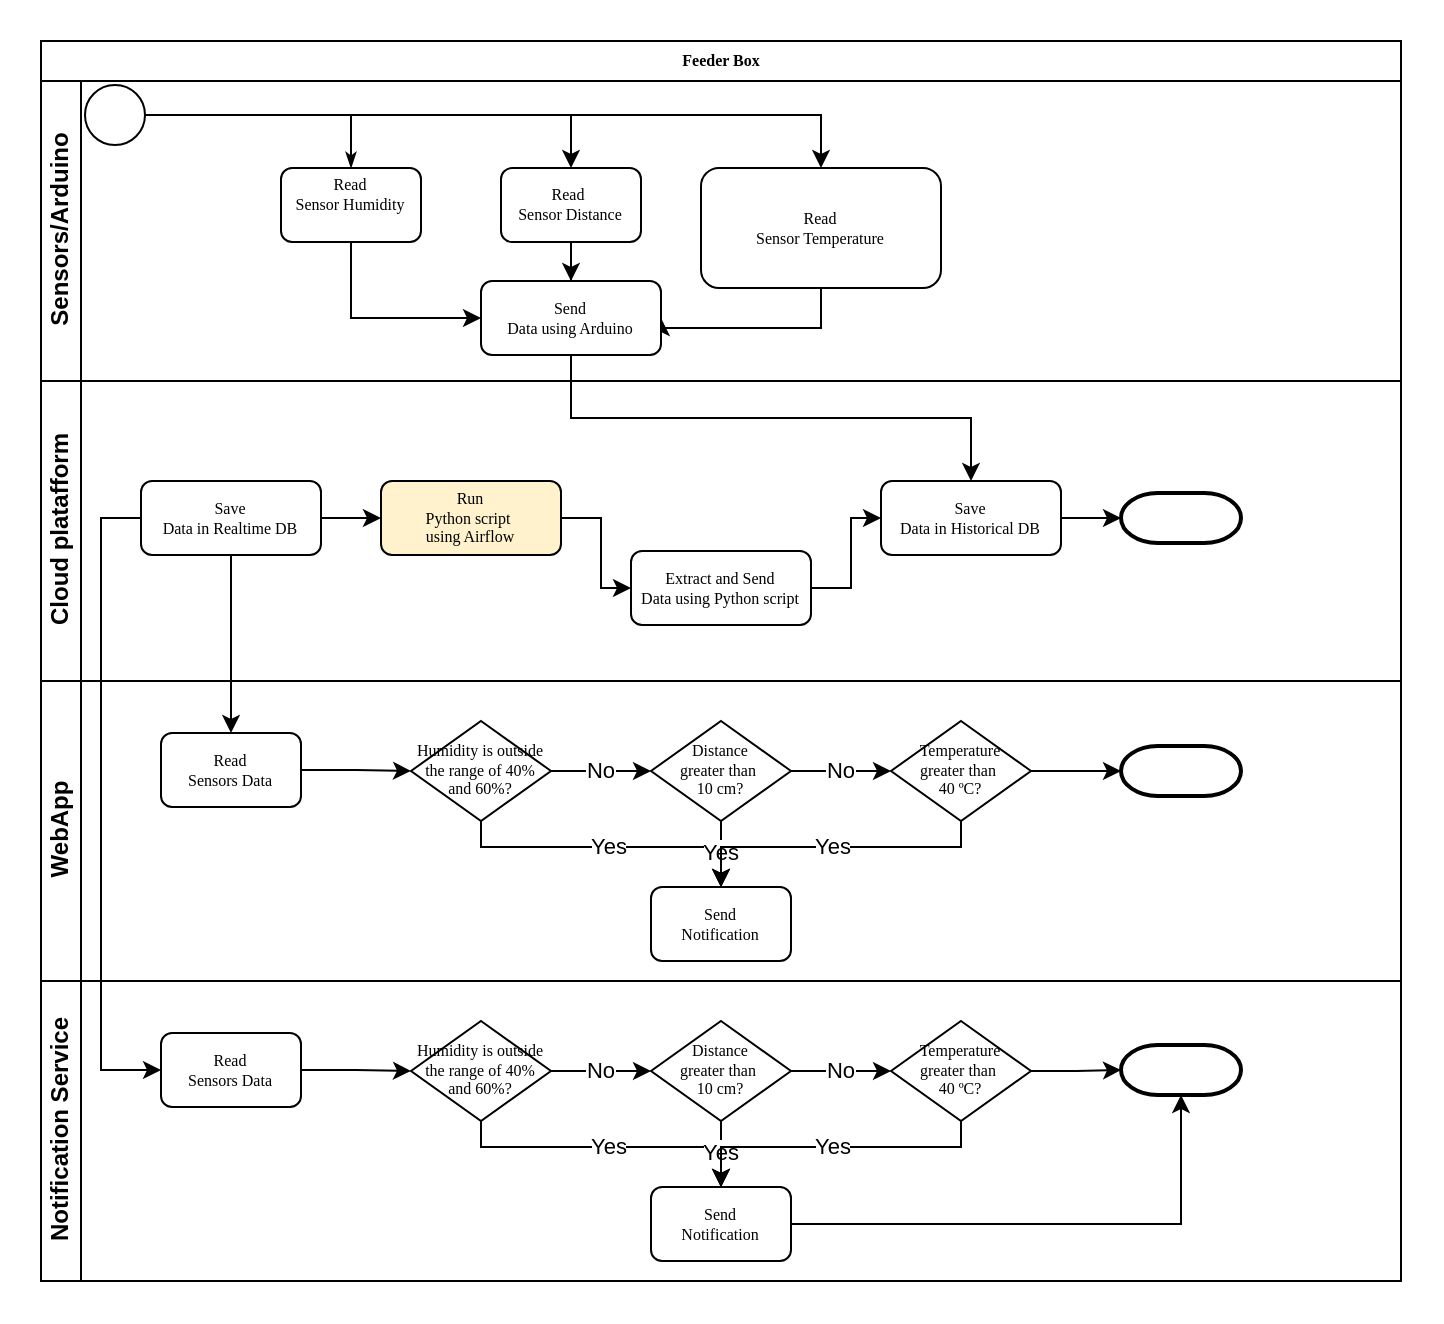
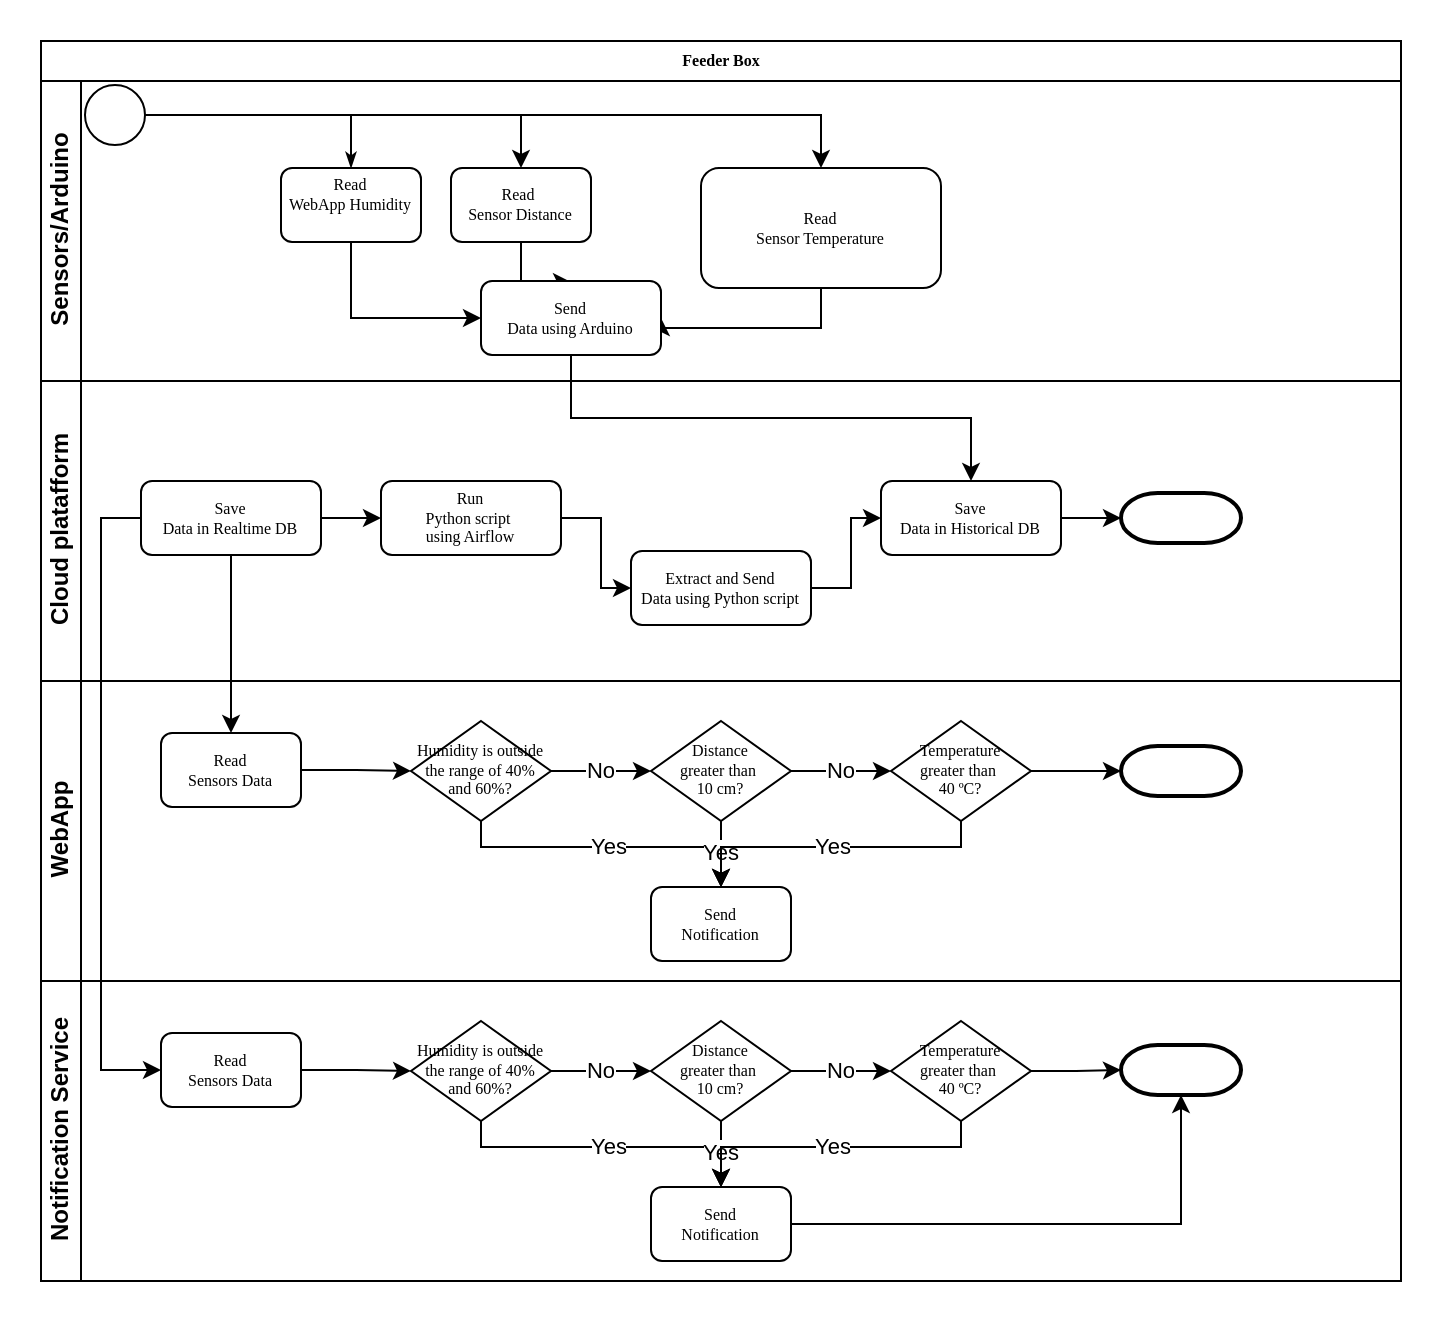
(351, 205) -> (351, 205)
(571, 205) -> (521, 205)
(471, 518) -> (471, 518)
